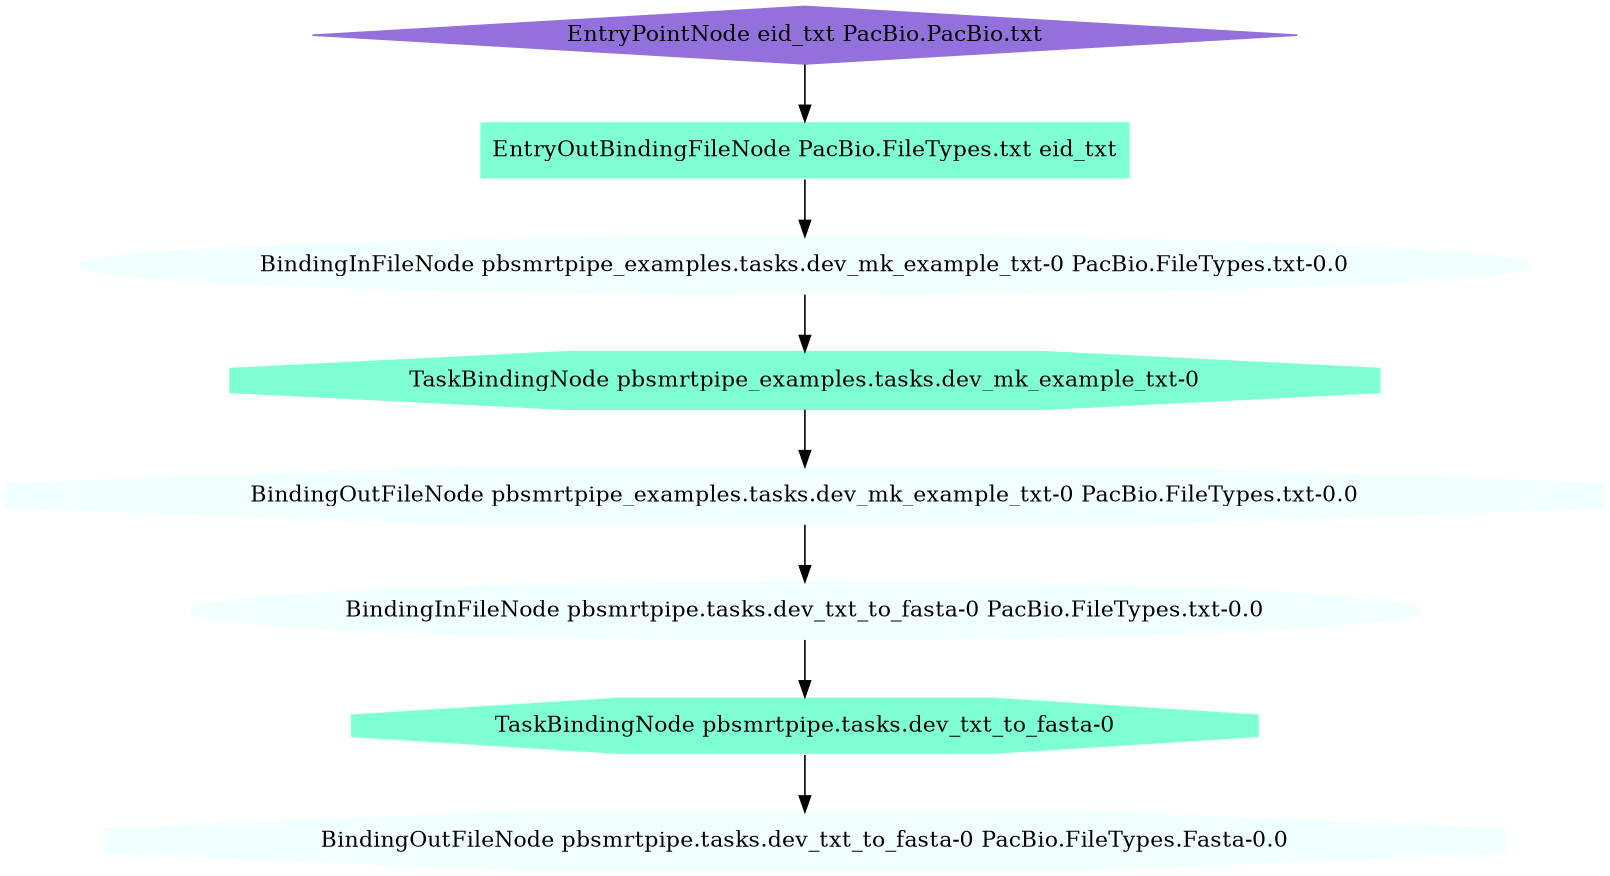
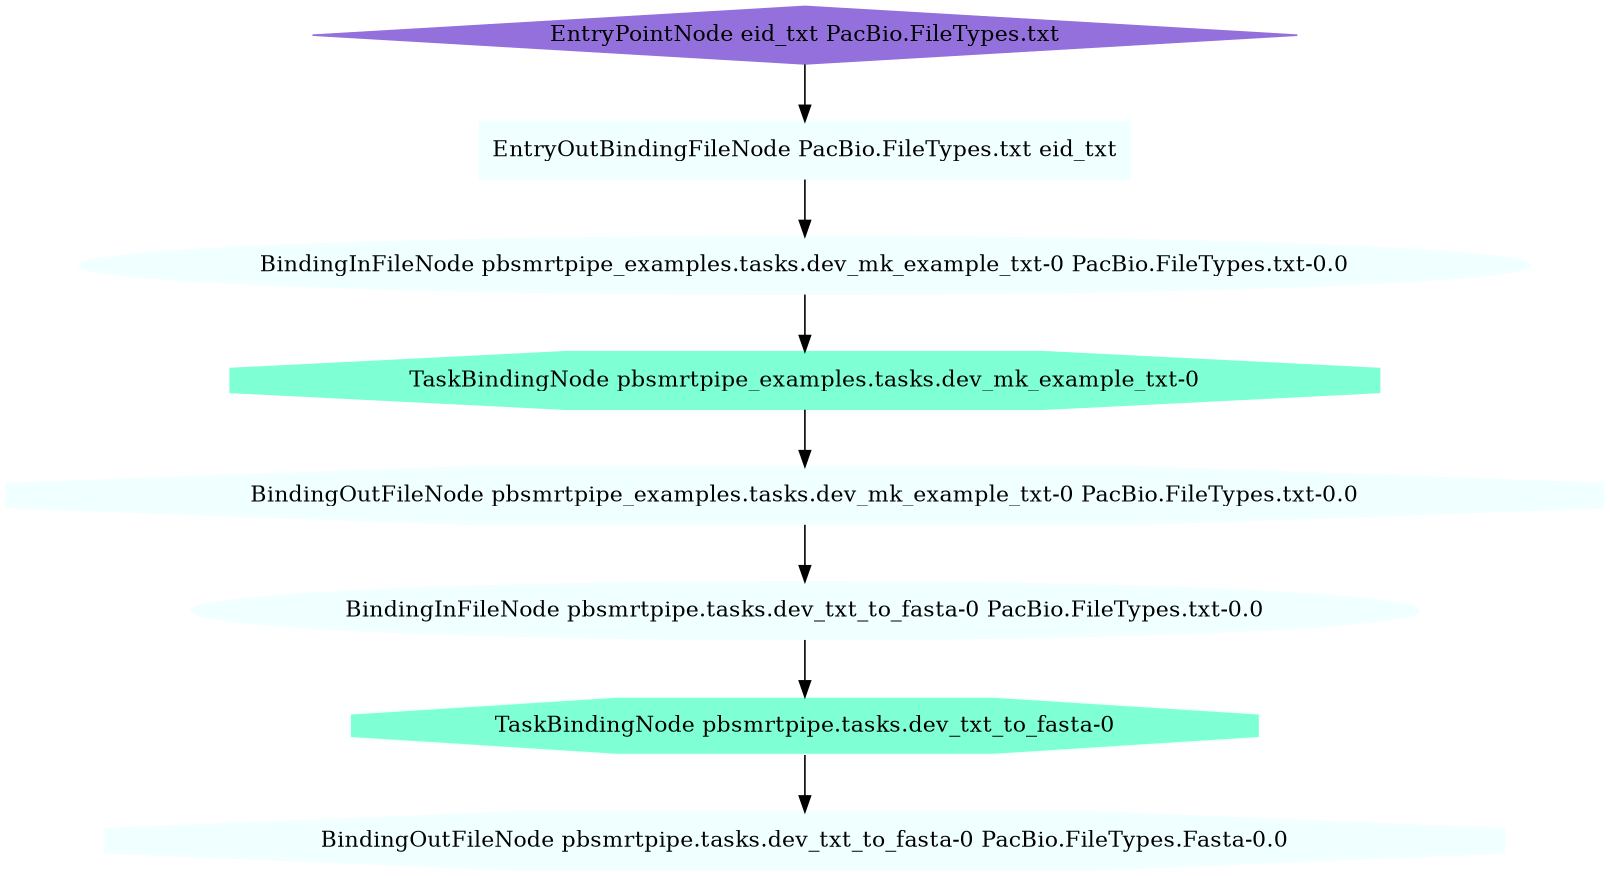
(805, 35) -> (805, 35)
(805, 150) -> (805, 150)
